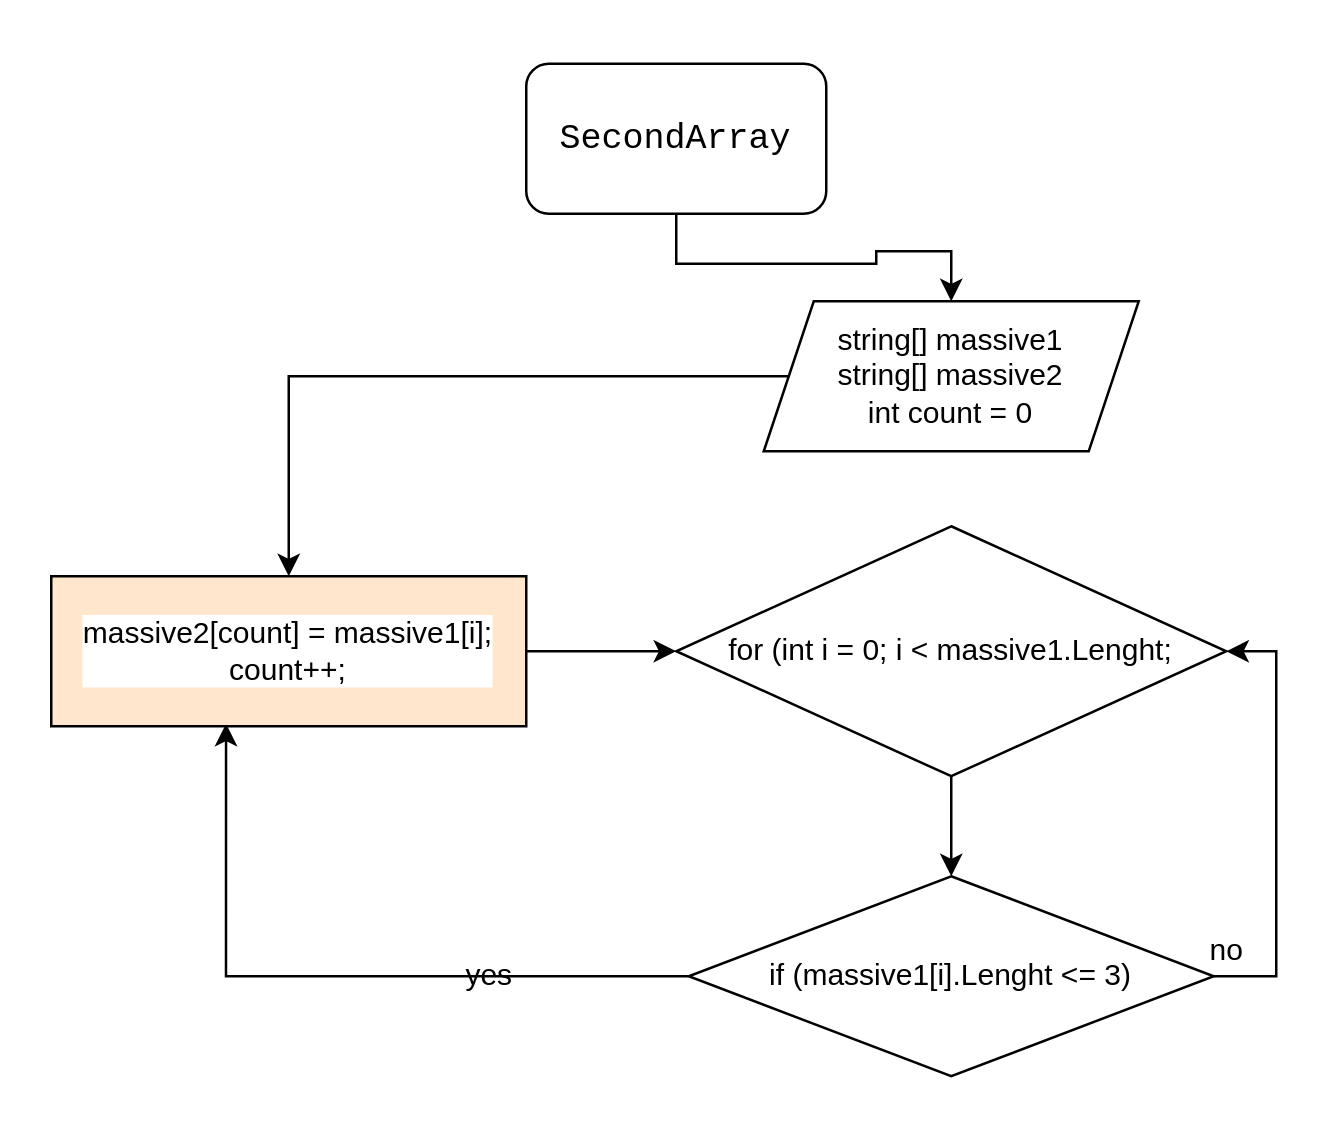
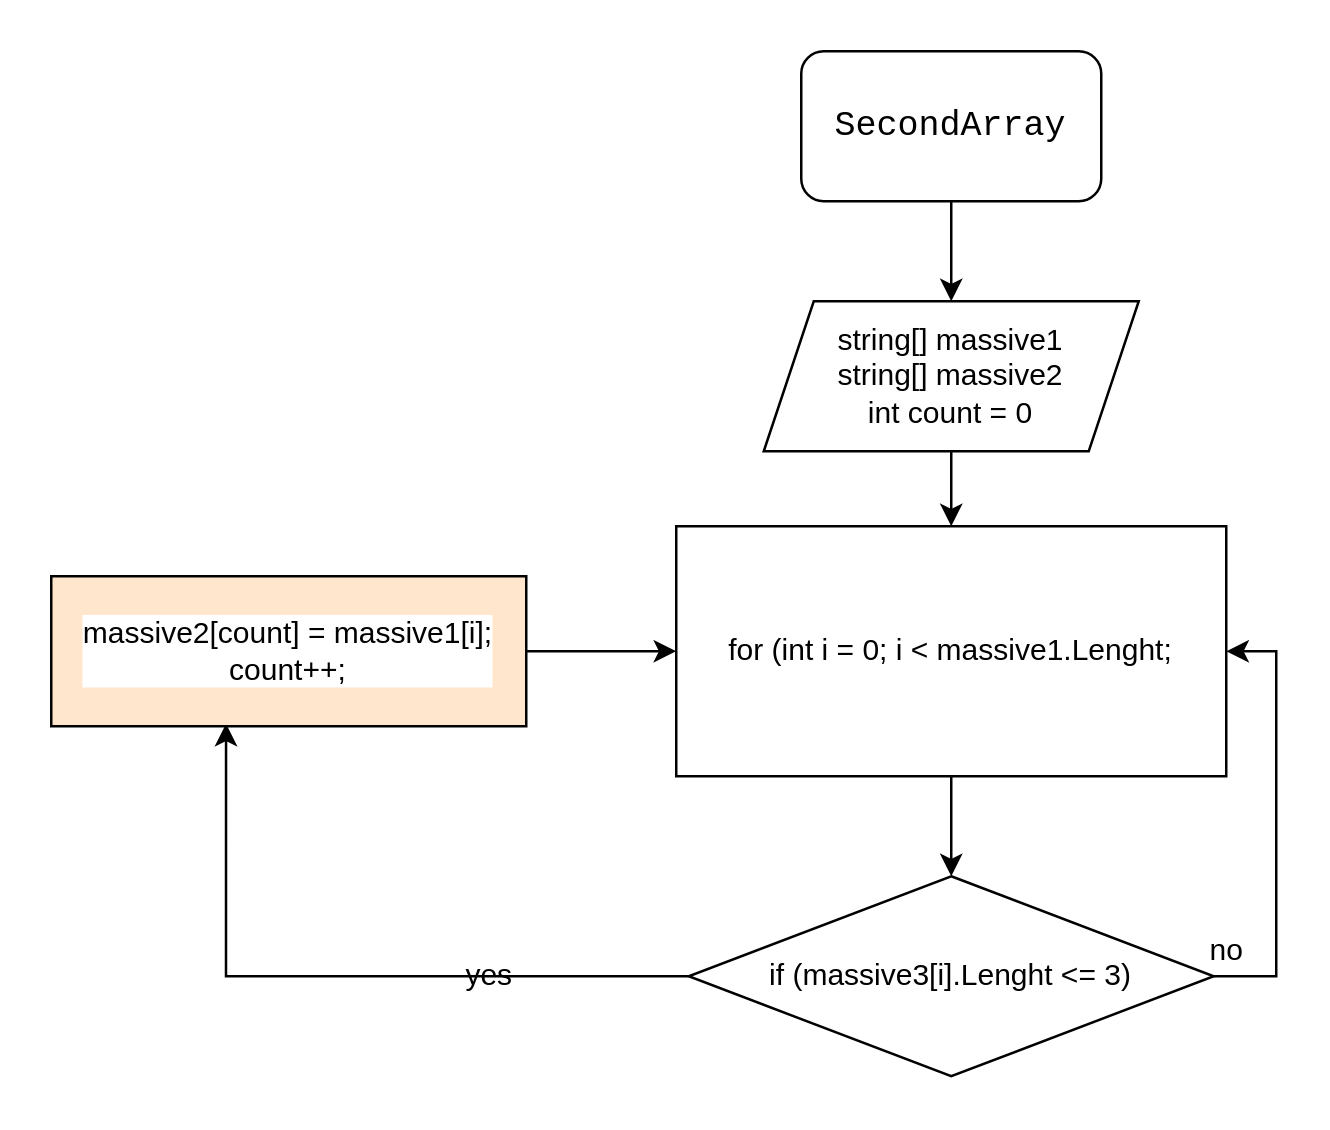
(676, 139) -> (951, 126)
(447, 376) -> (951, 497)
(951, 651) -> (951, 651)
(951, 976) -> (951, 976)
